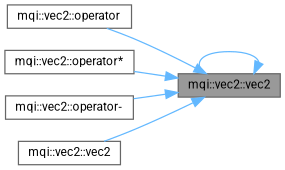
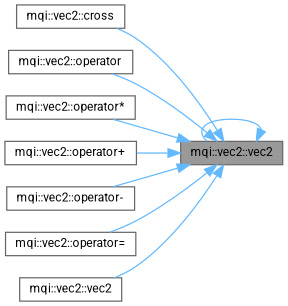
none -> (71, 17)
none -> (71, 153)
none -> (71, 244)
